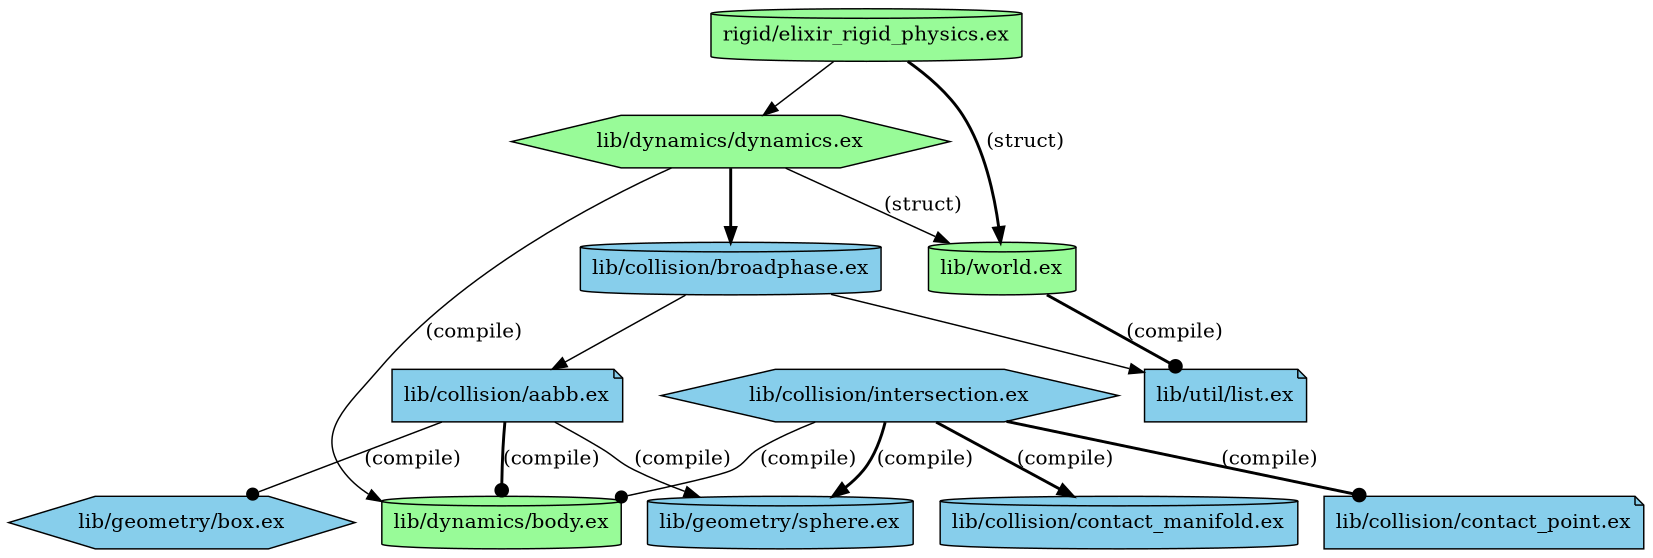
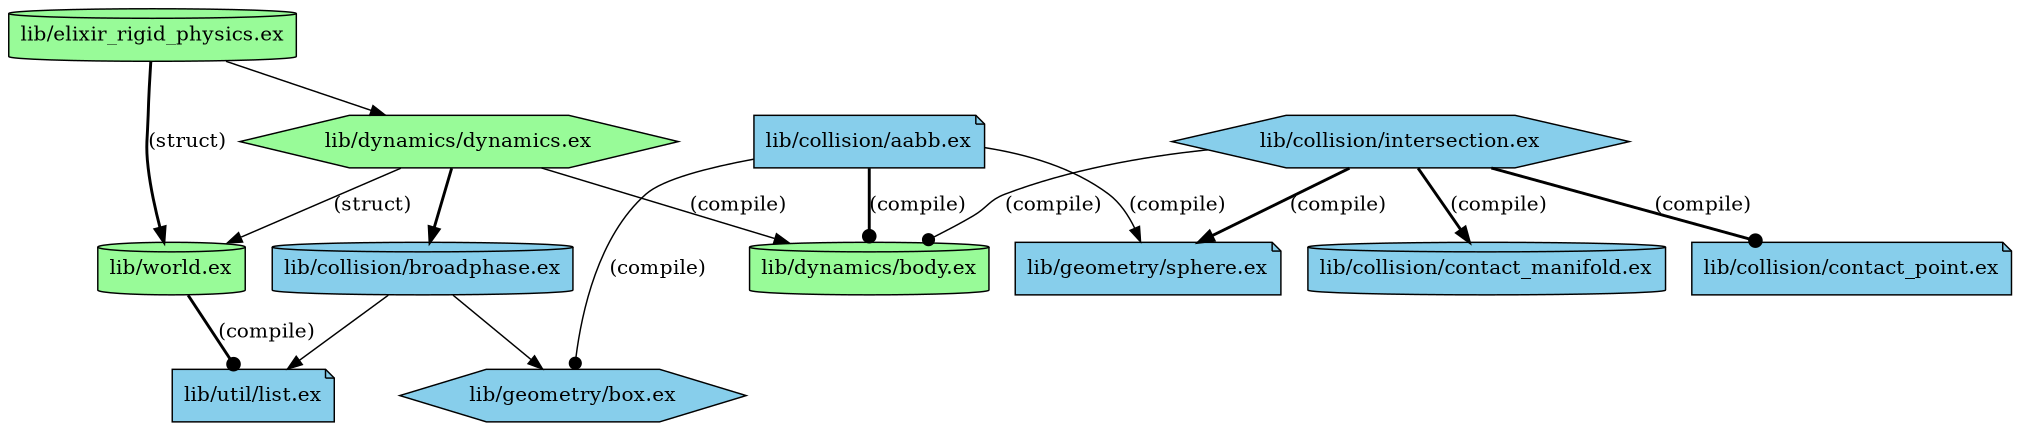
(866, 35) -> (153, 35)
(625, 329) -> (492, 327)
(780, 523) -> (1148, 269)
